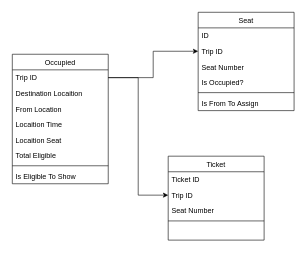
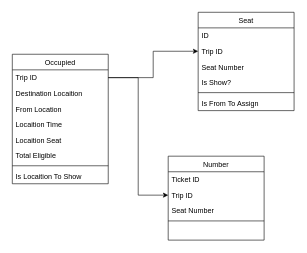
(224, 83) -> (217, 83)
(216, 164) -> (216, 164)
(47, 176) -> (51, 176)
